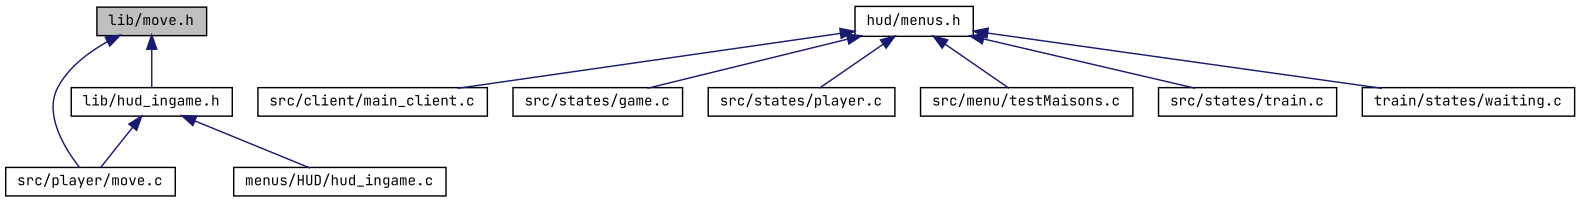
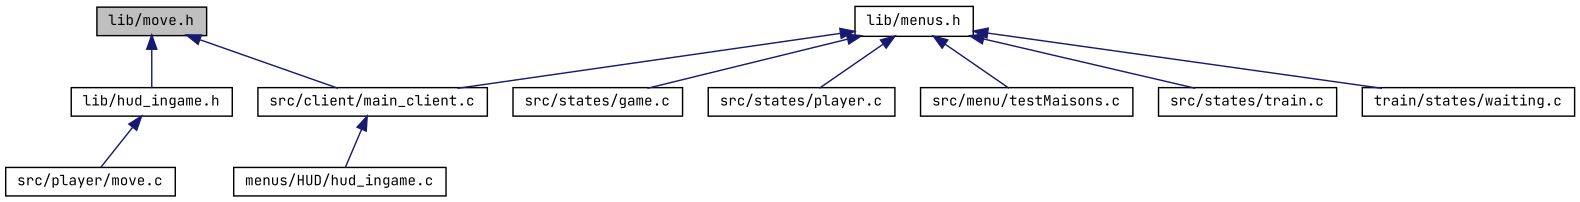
(914, 21) -> (914, 21)
(55, 97) -> (269, 64)
(253, 145) -> (353, 149)
